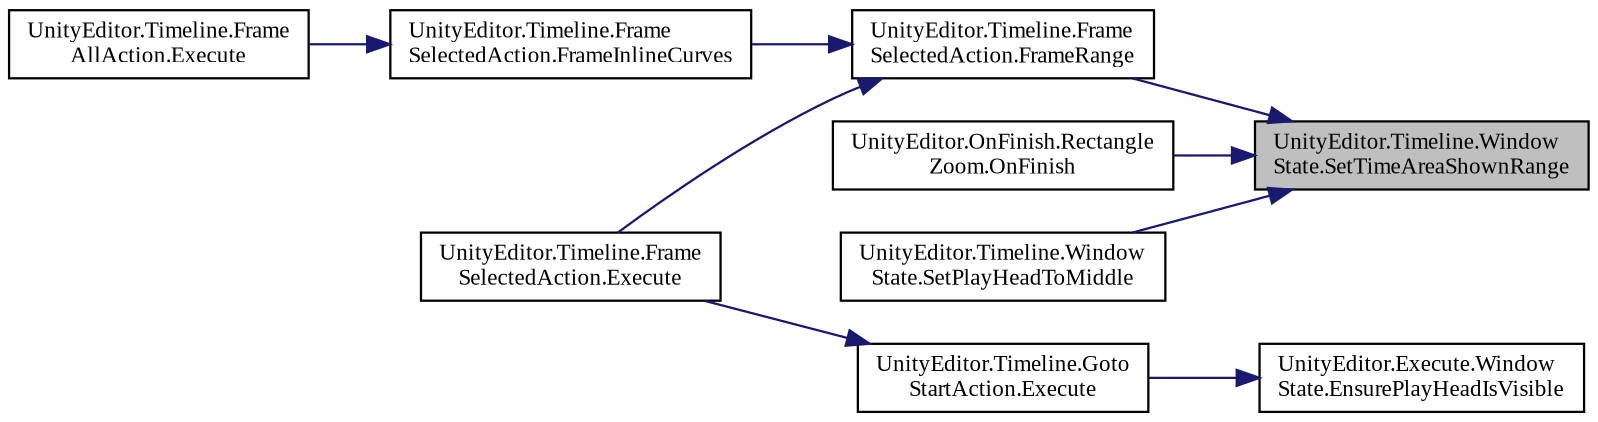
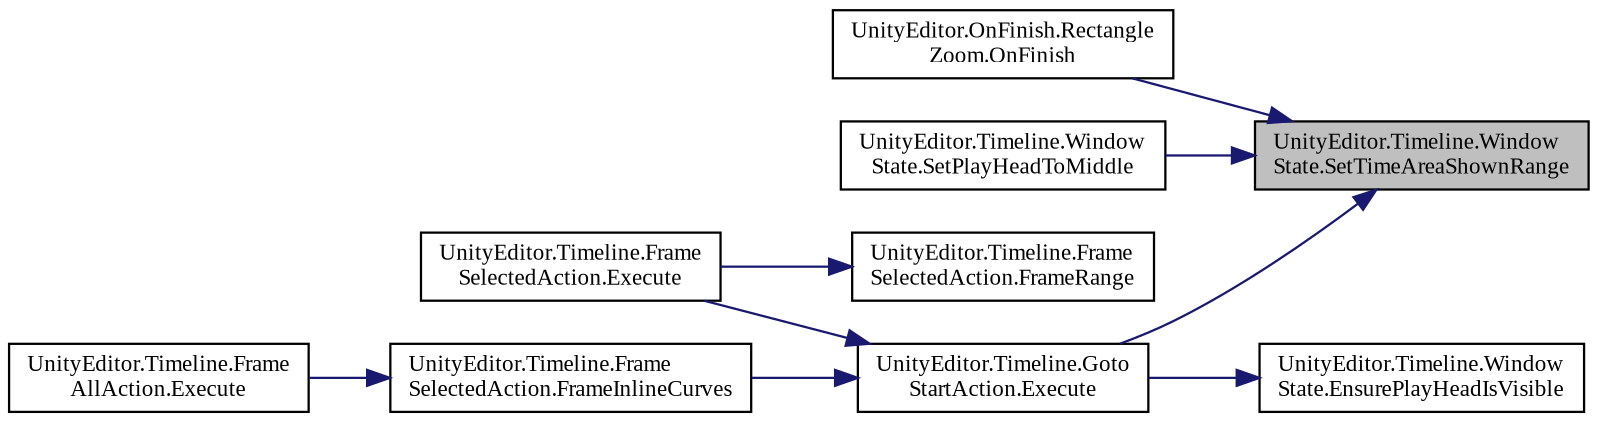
(790, 44) -> (793, 378)
(1201, 97) -> (1243, 282)
(1422, 378) -> (1422, 378)
